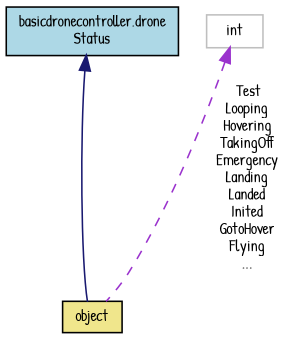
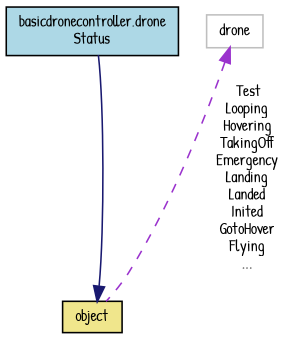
(235, 31) -> (235, 31)
(82, 186) -> (103, 170)
